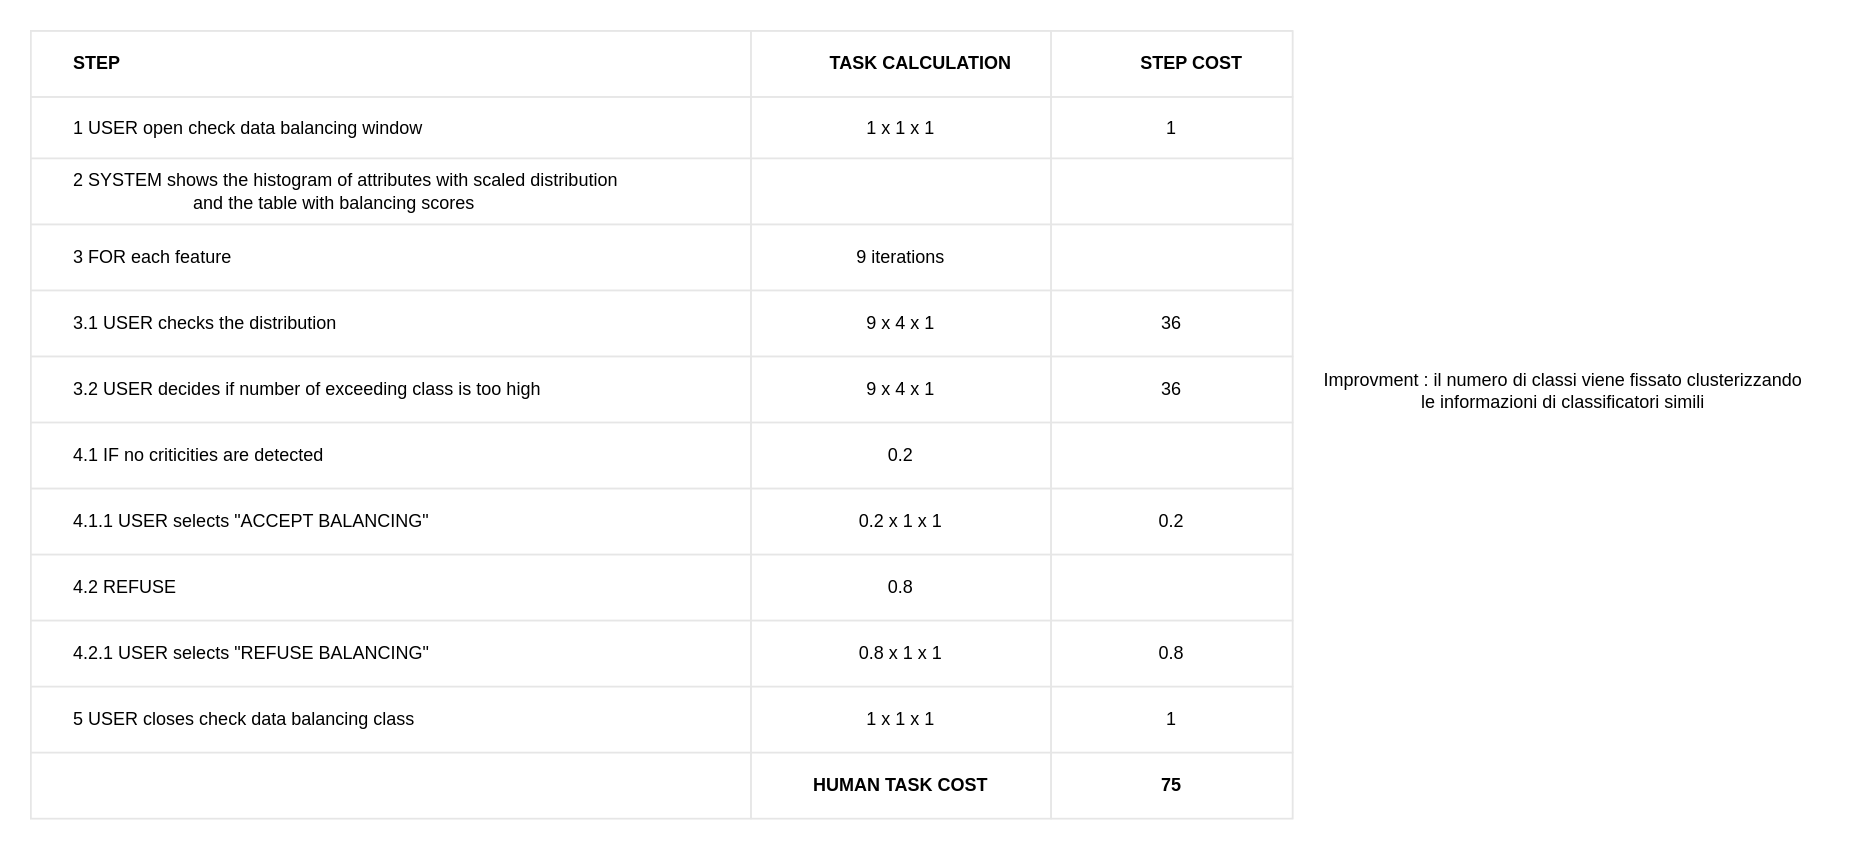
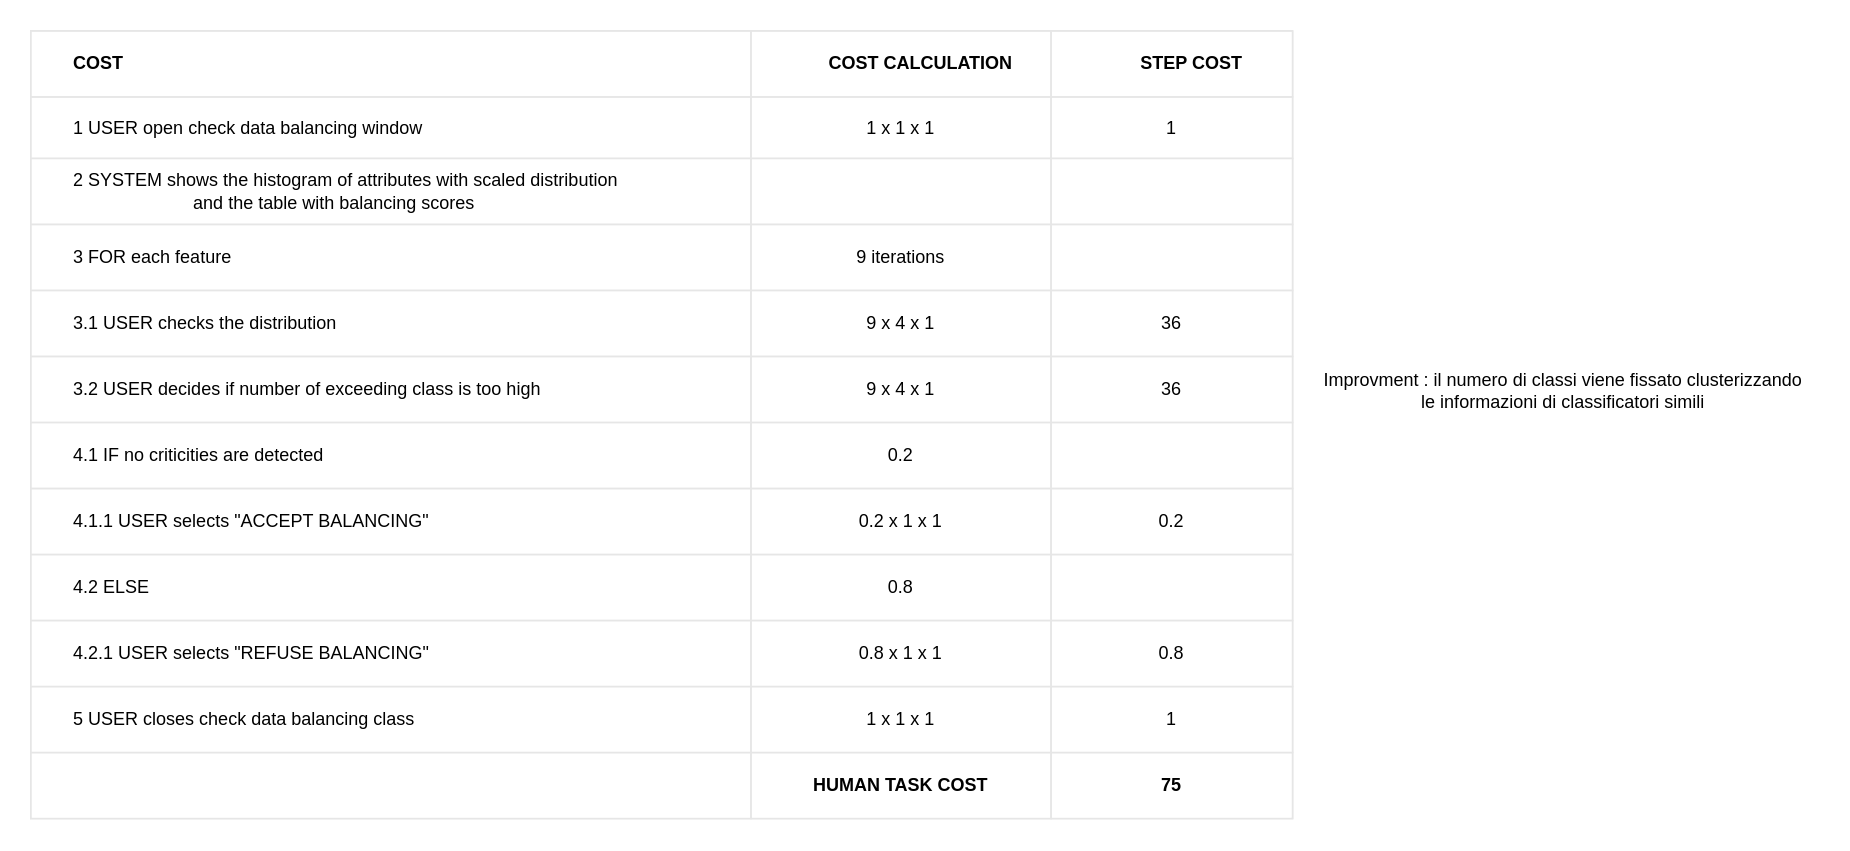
(54, 64) -> (54, 64)
(901, 64) -> (901, 64)
(79, 587) -> (69, 587)
